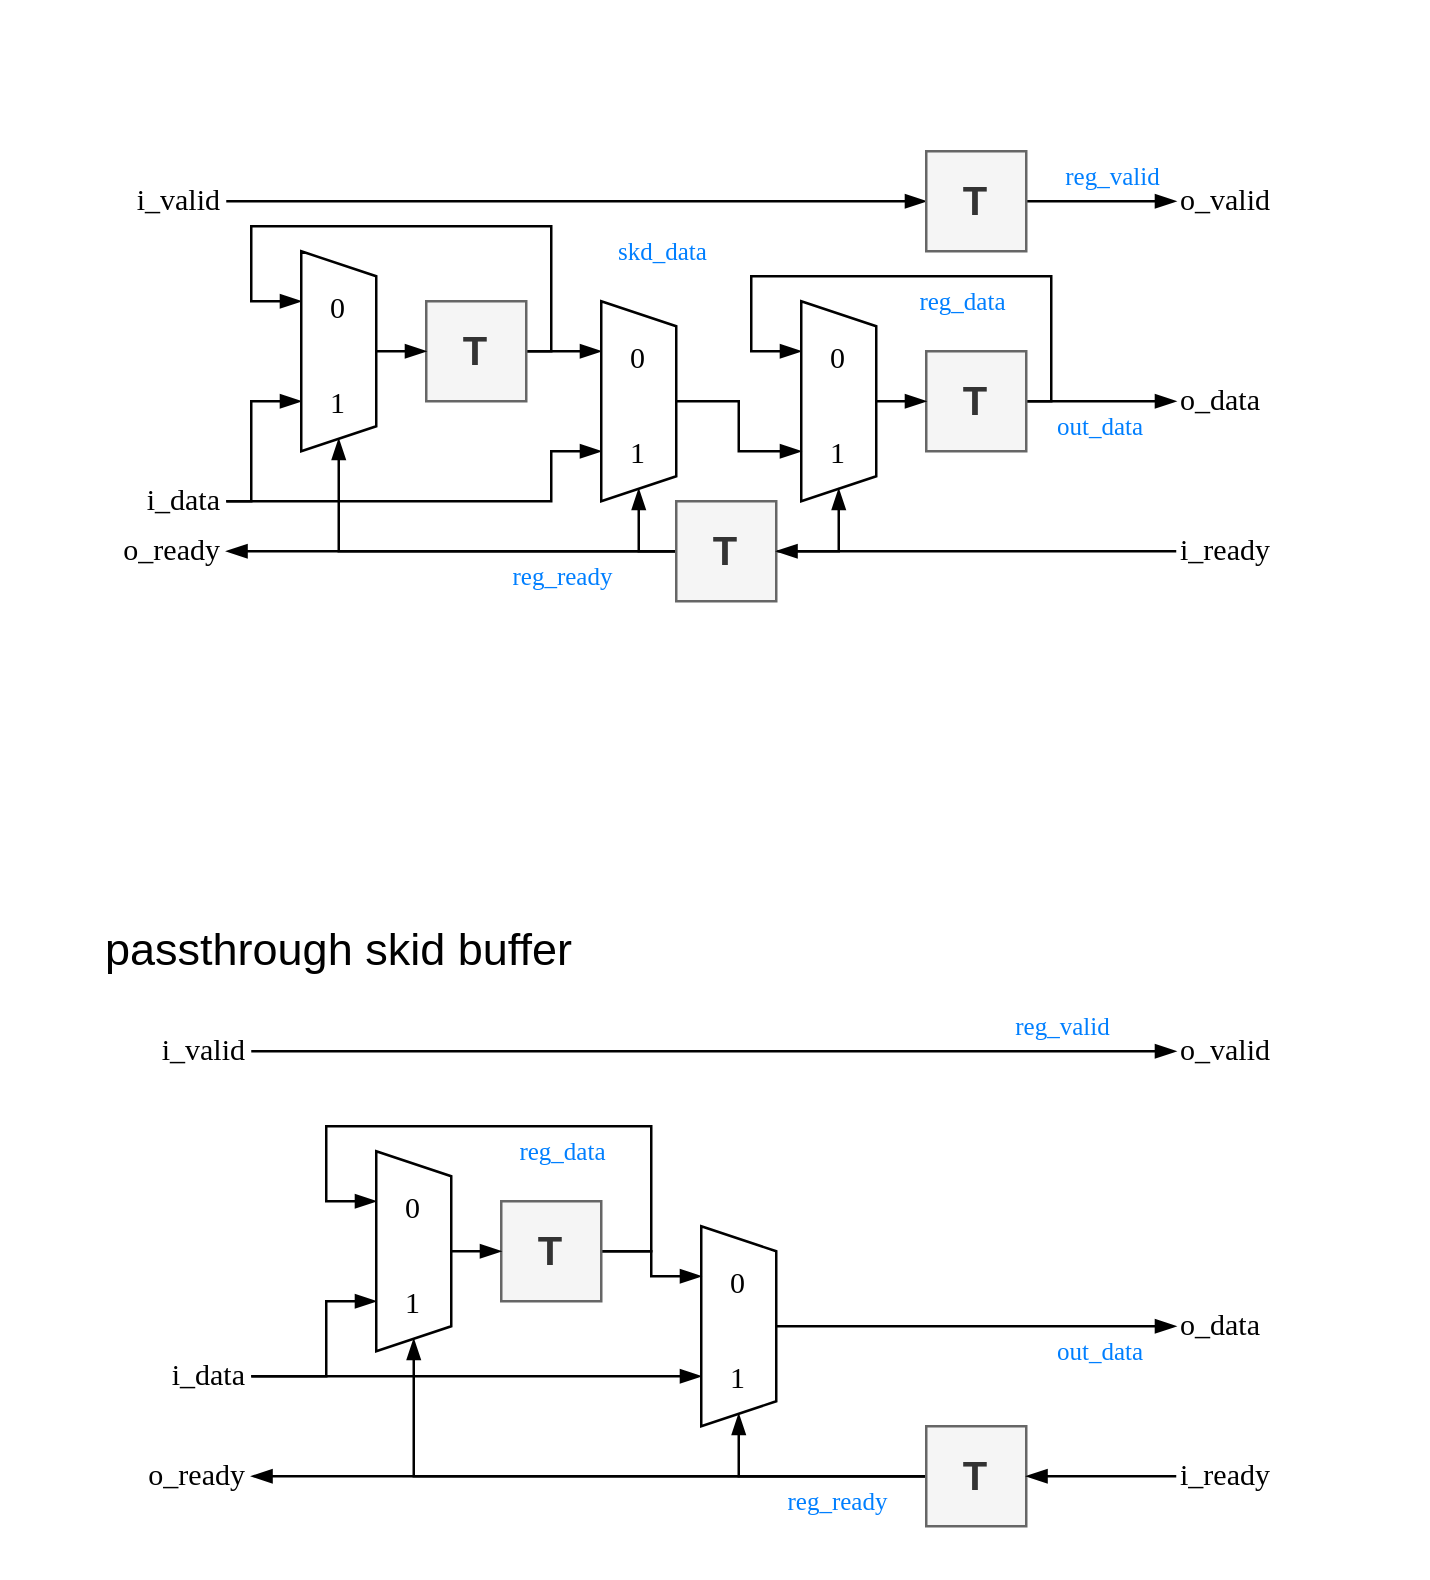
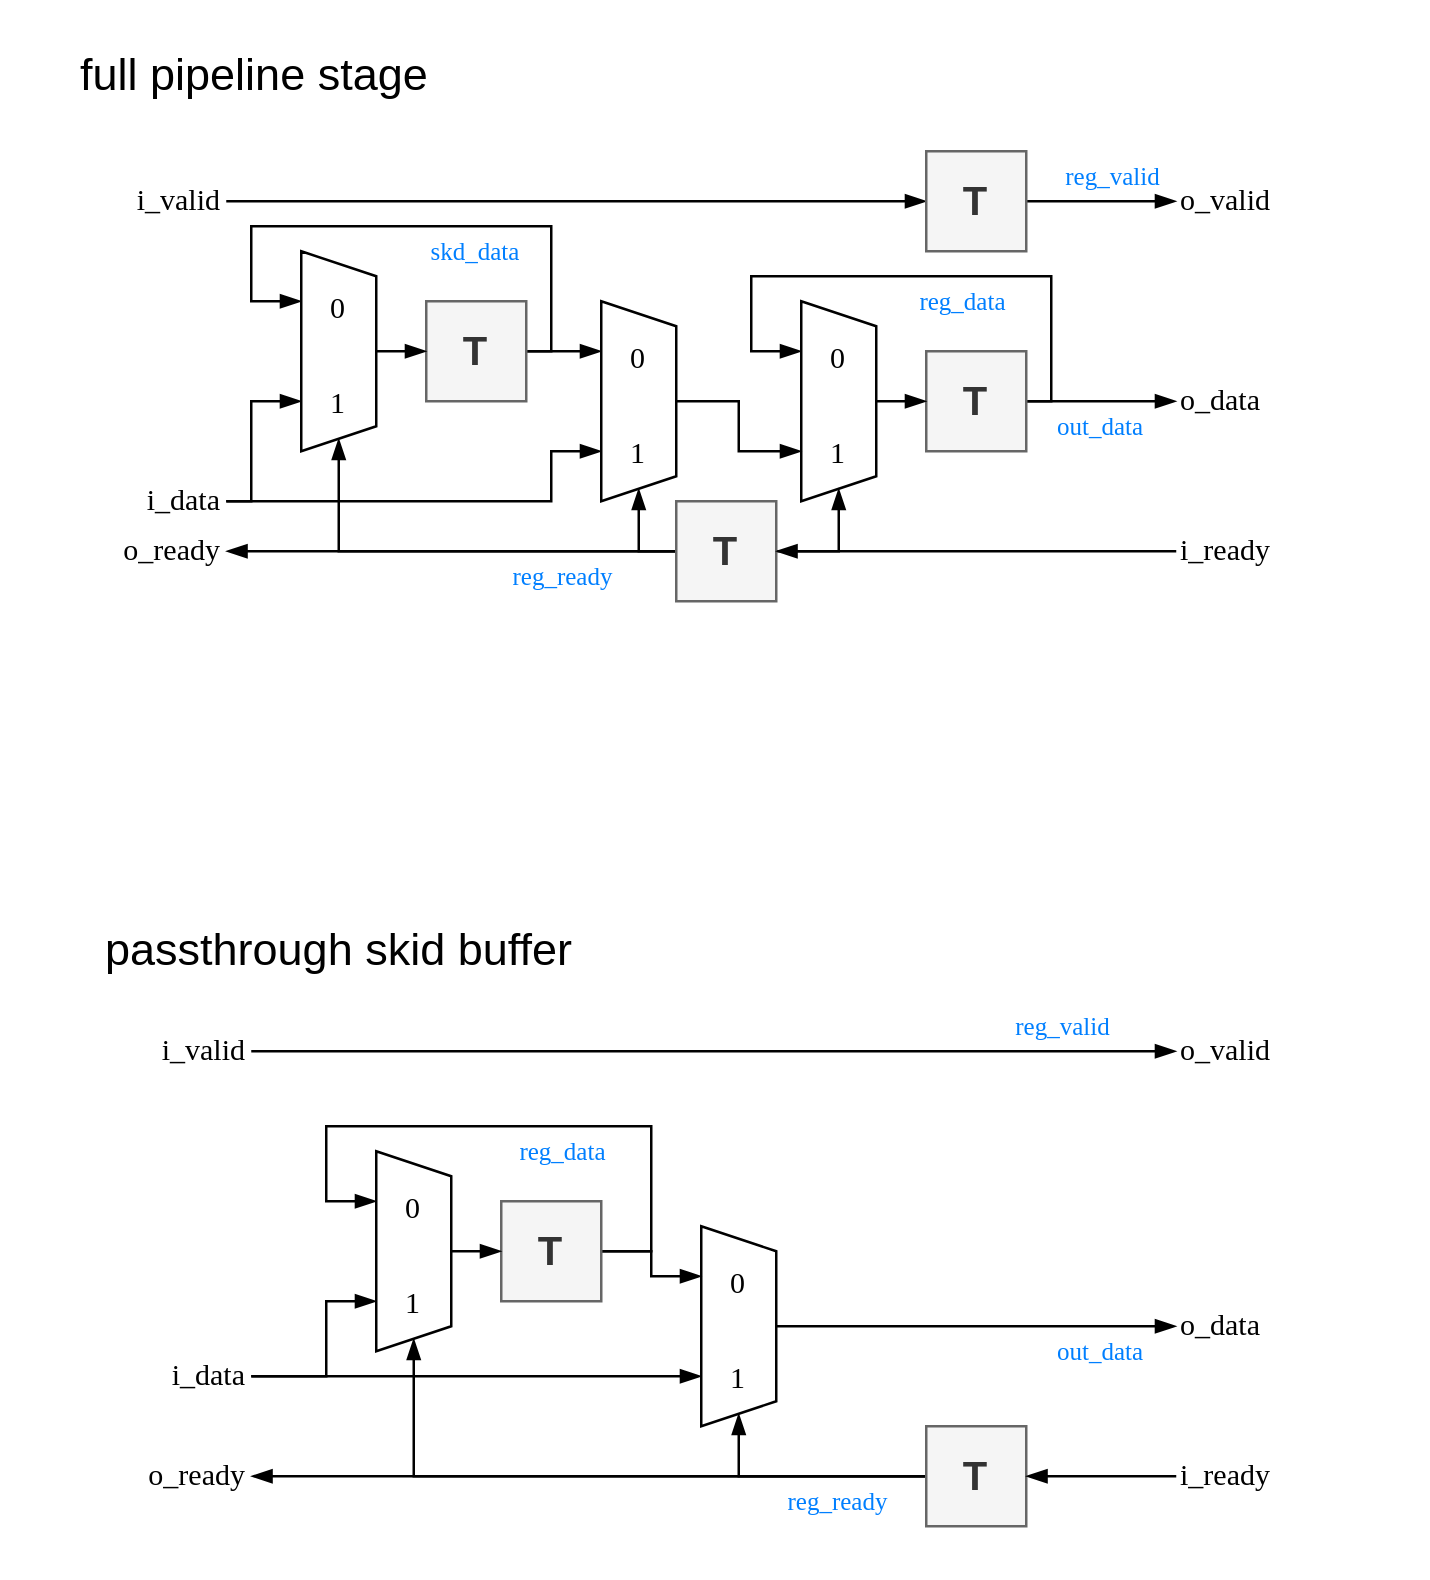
none -> (401, 76)
(664, 251) -> (476, 251)
